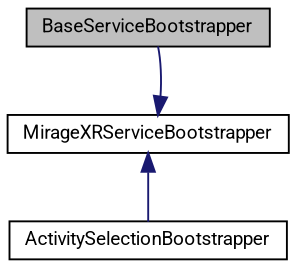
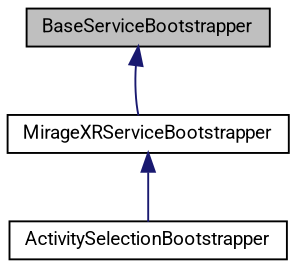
(161, 71) -> (136, 90)
